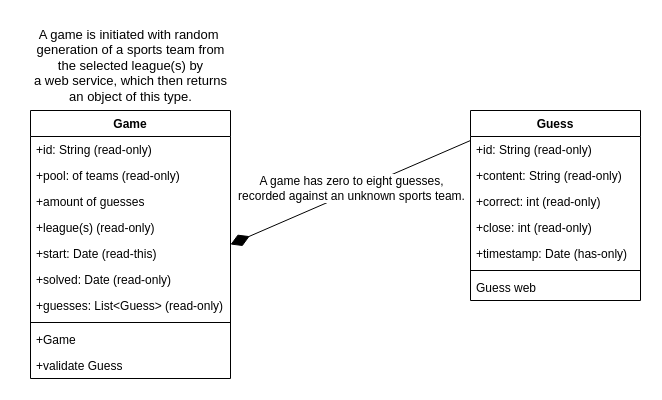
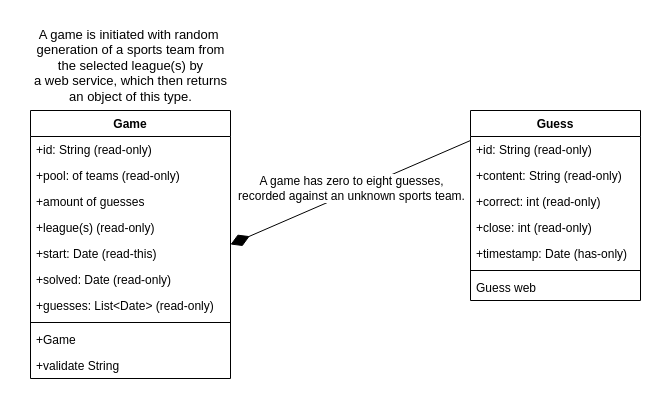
(132, 314) -> (132, 314)
(82, 367) -> (84, 367)
